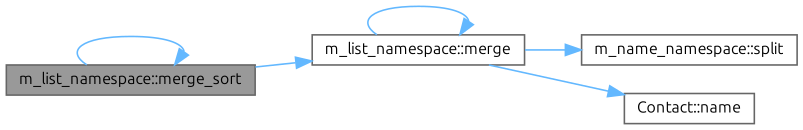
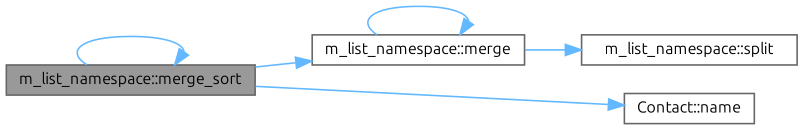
(689, 50) -> (689, 50)
(549, 78) -> (432, 95)
